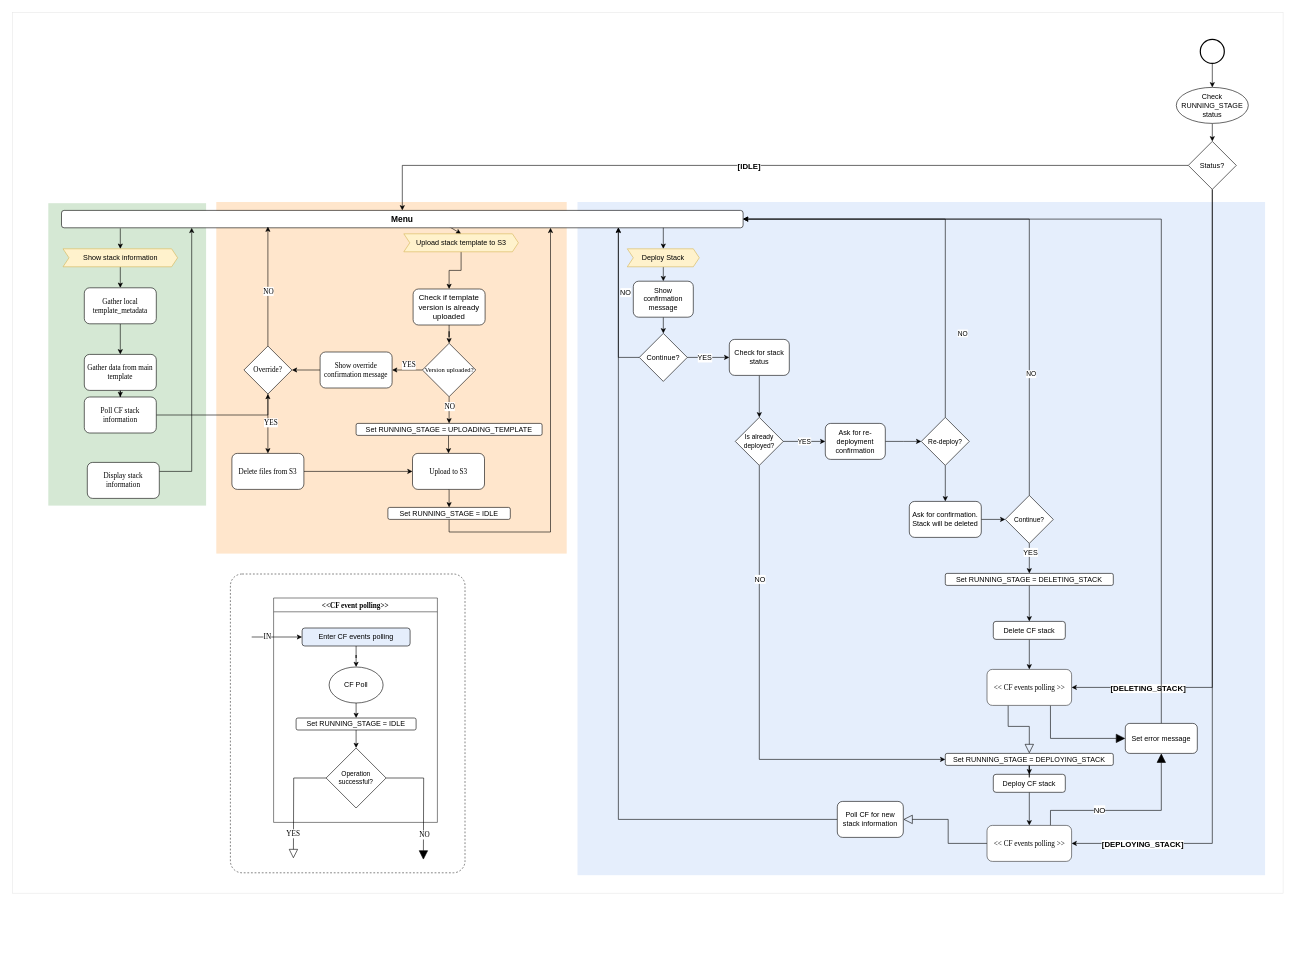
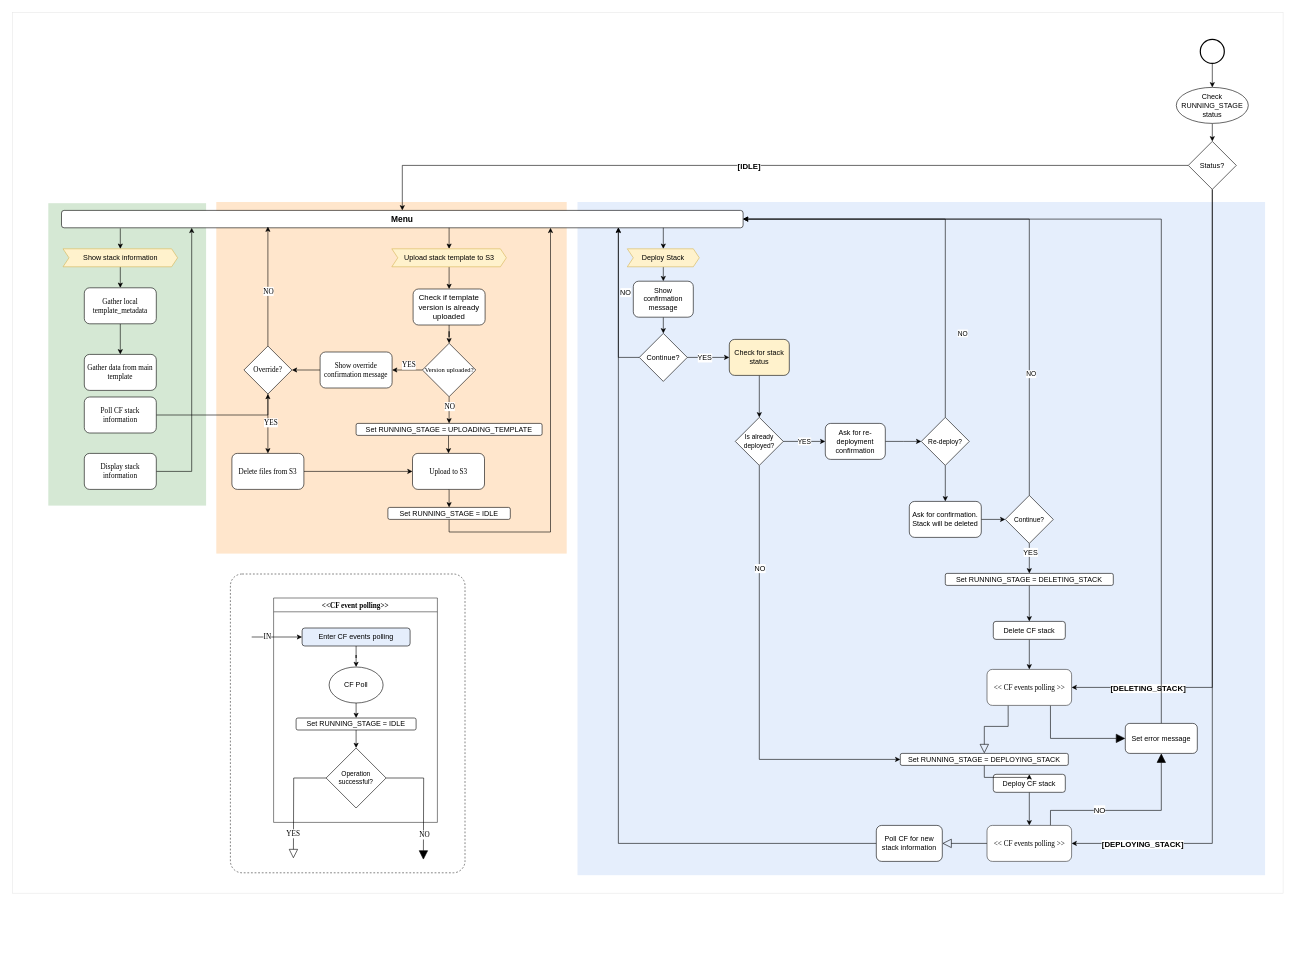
(461, 243) -> (449, 258)
(759, 357) -> (759, 357)
(120, 394) -> none
(123, 480) -> (120, 471)
(1029, 759) -> (984, 759)
(870, 819) -> (909, 843)
